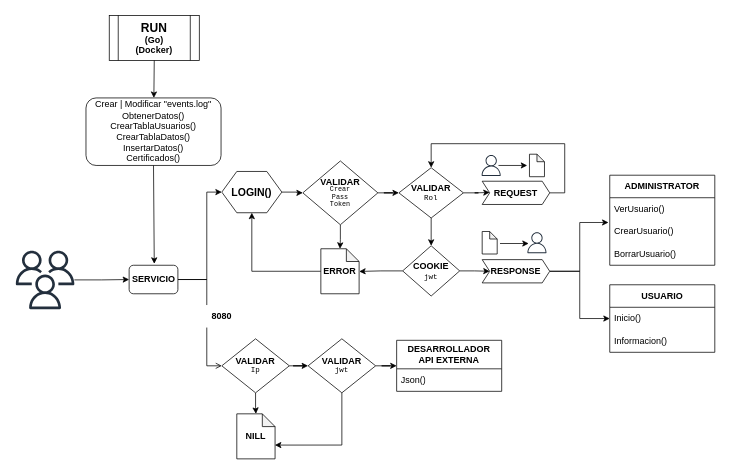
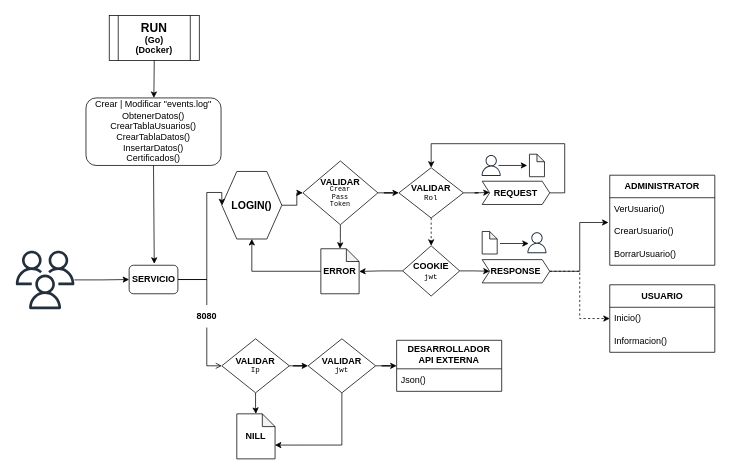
(252, 192) -> (252, 205)
(431, 229) -> (431, 229)
(579, 308) -> (579, 308)
(222, 316) -> (207, 316)
